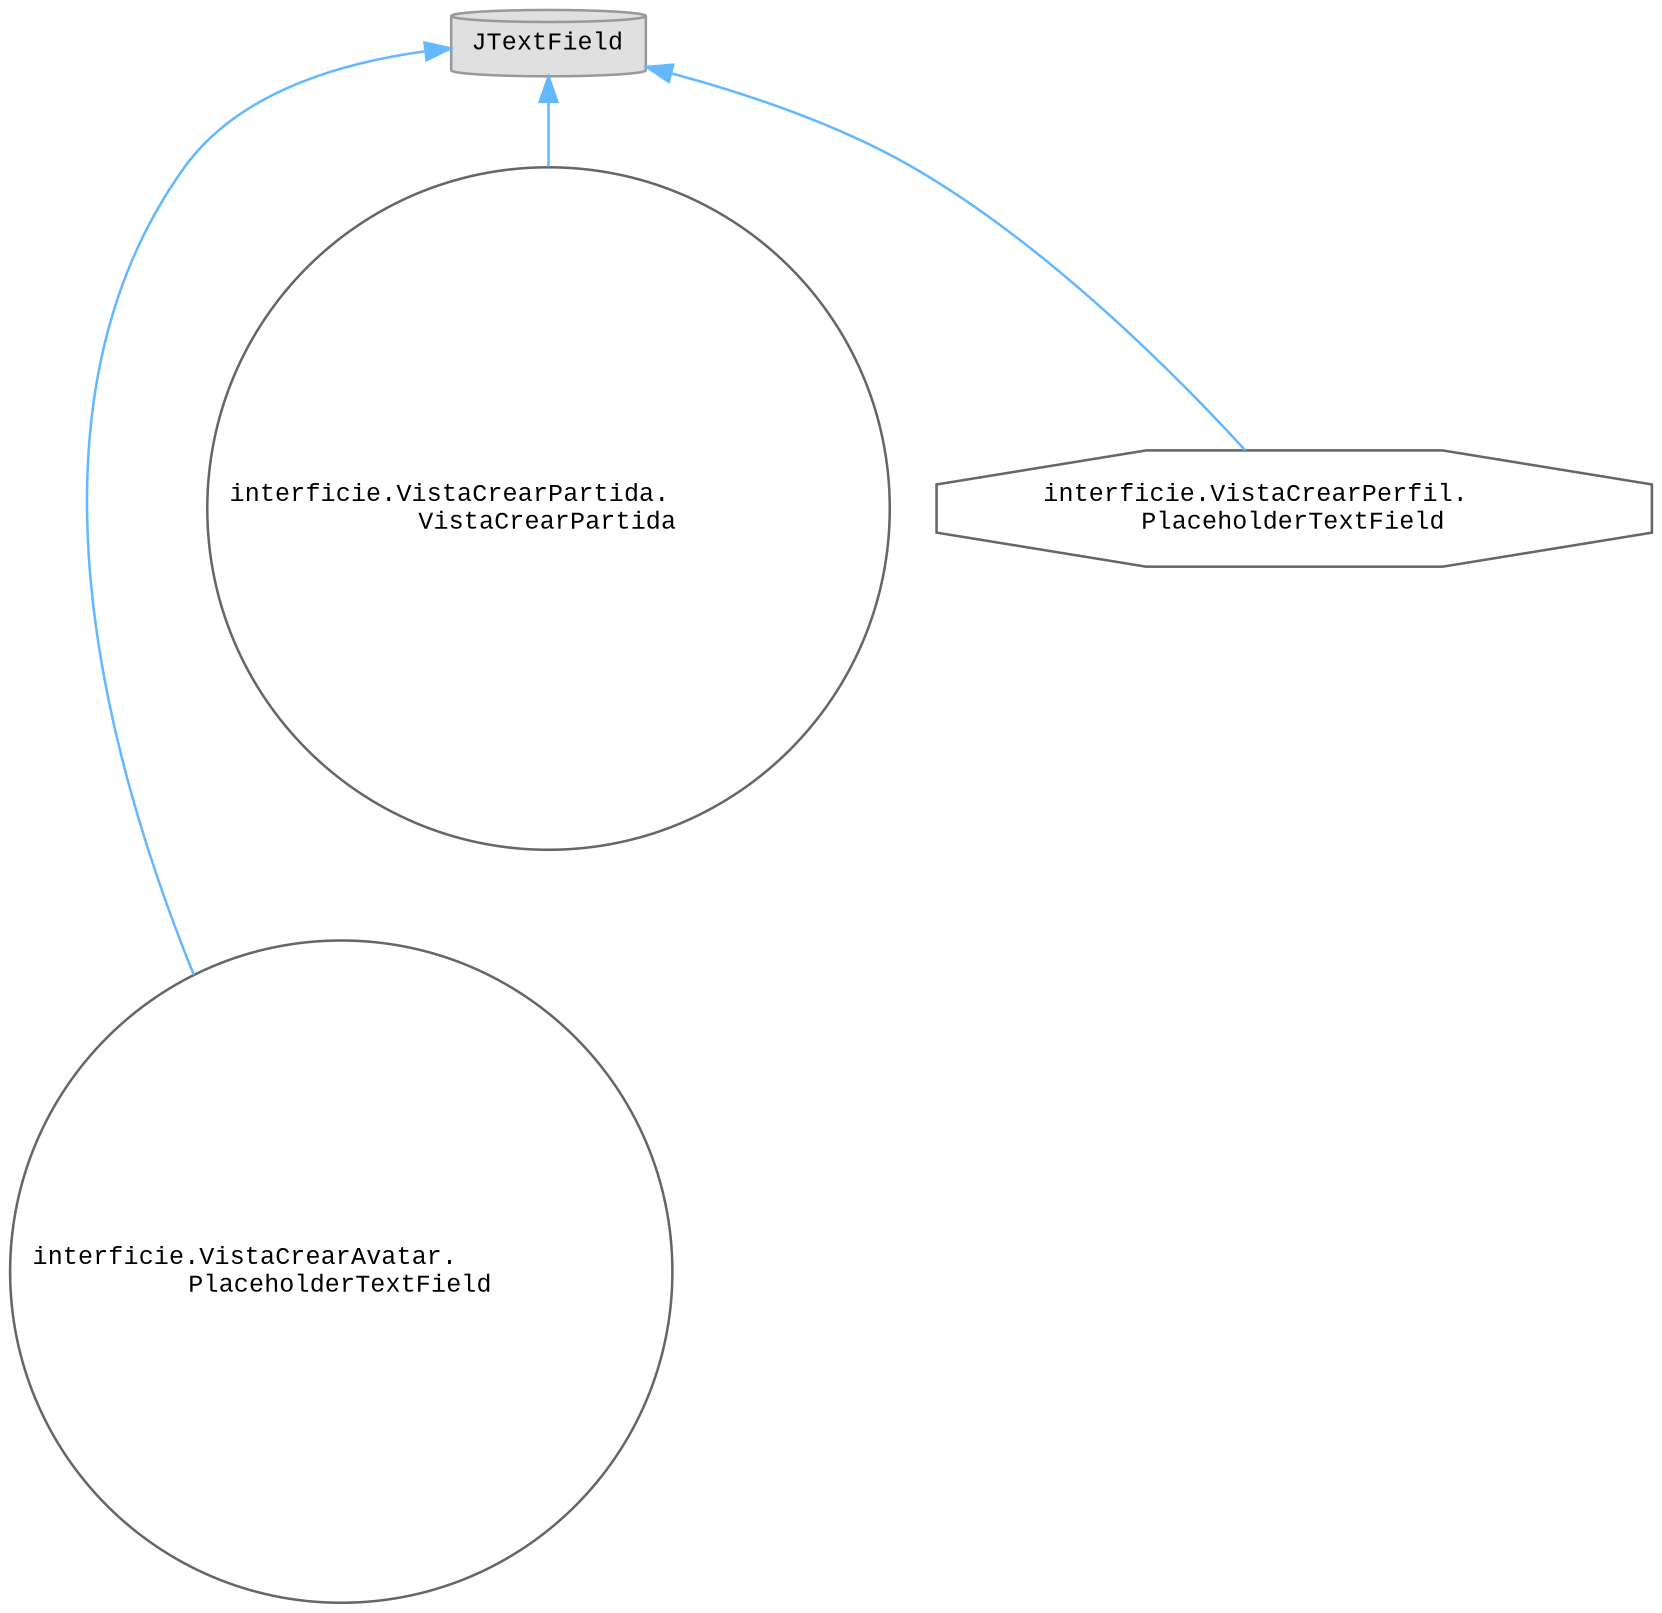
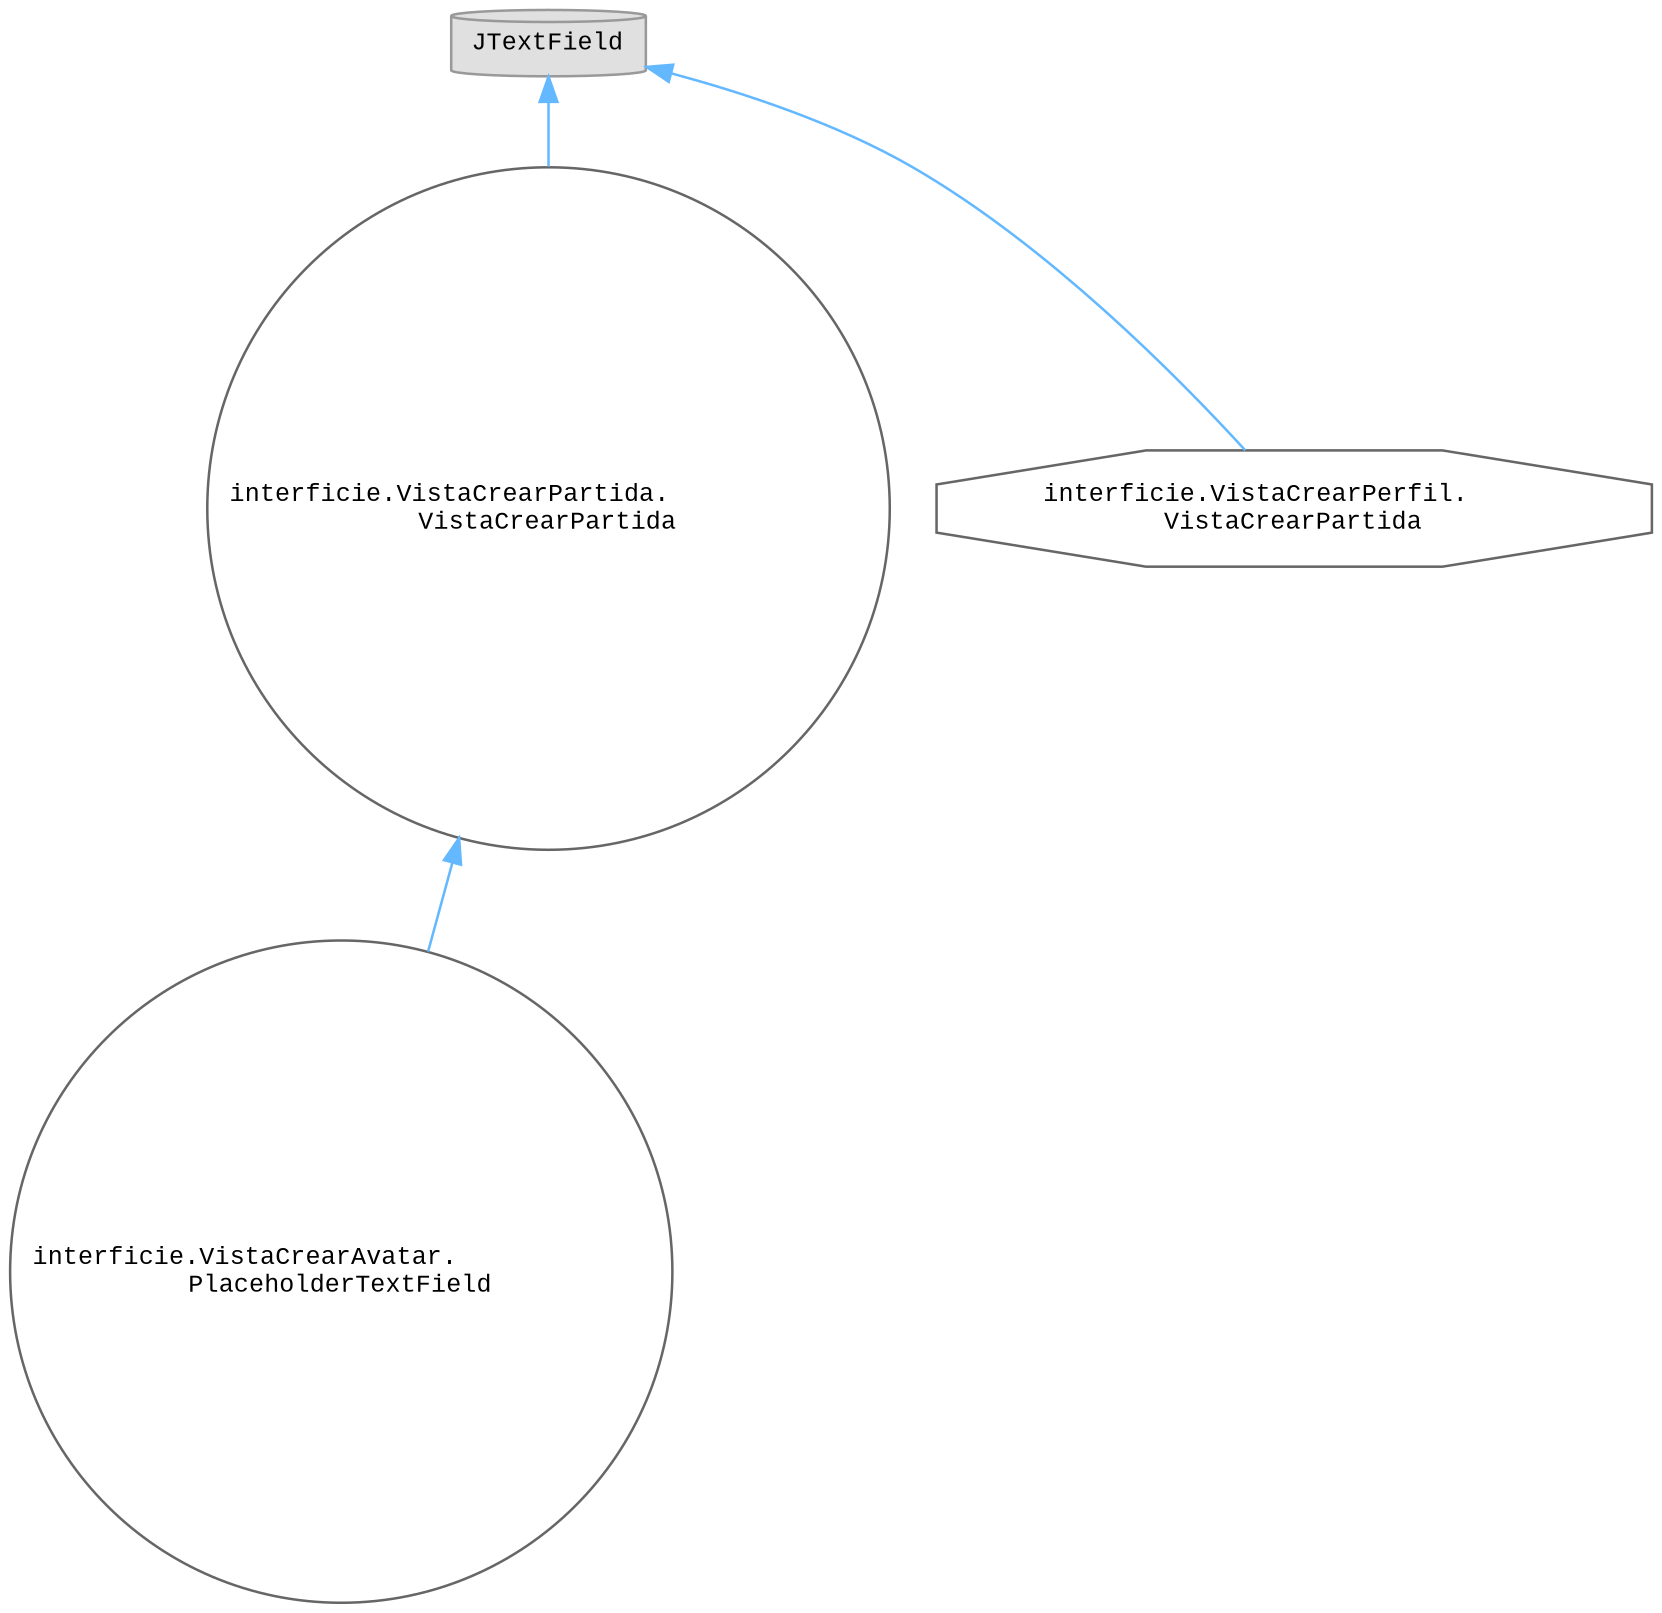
(92, 432) -> (440, 907)
(1294, 509) -> (1294, 509)
